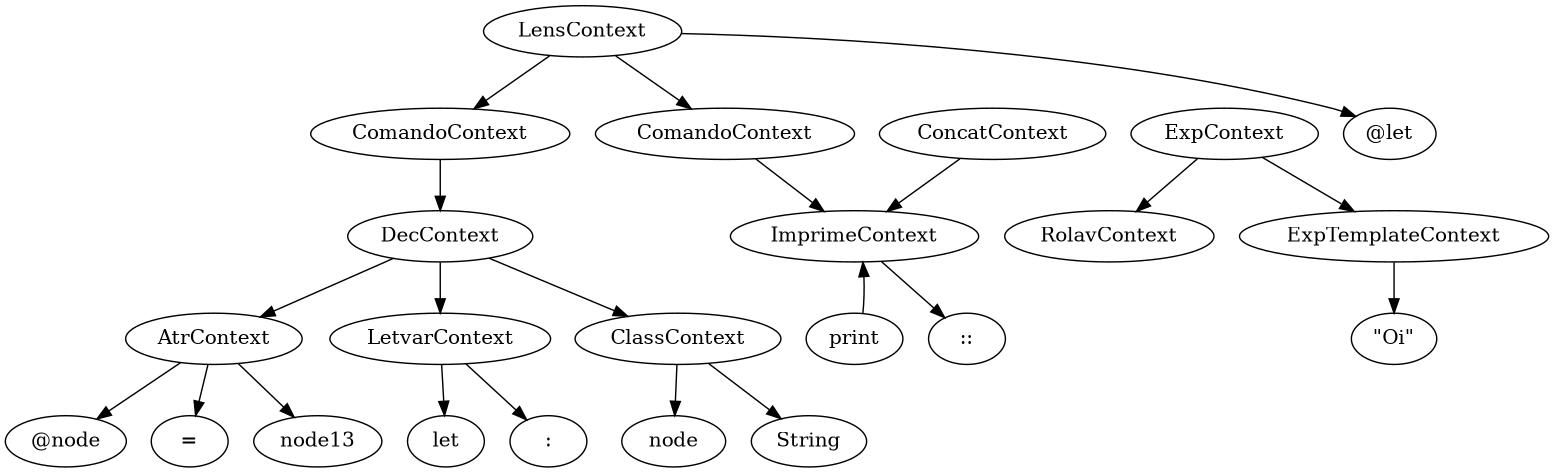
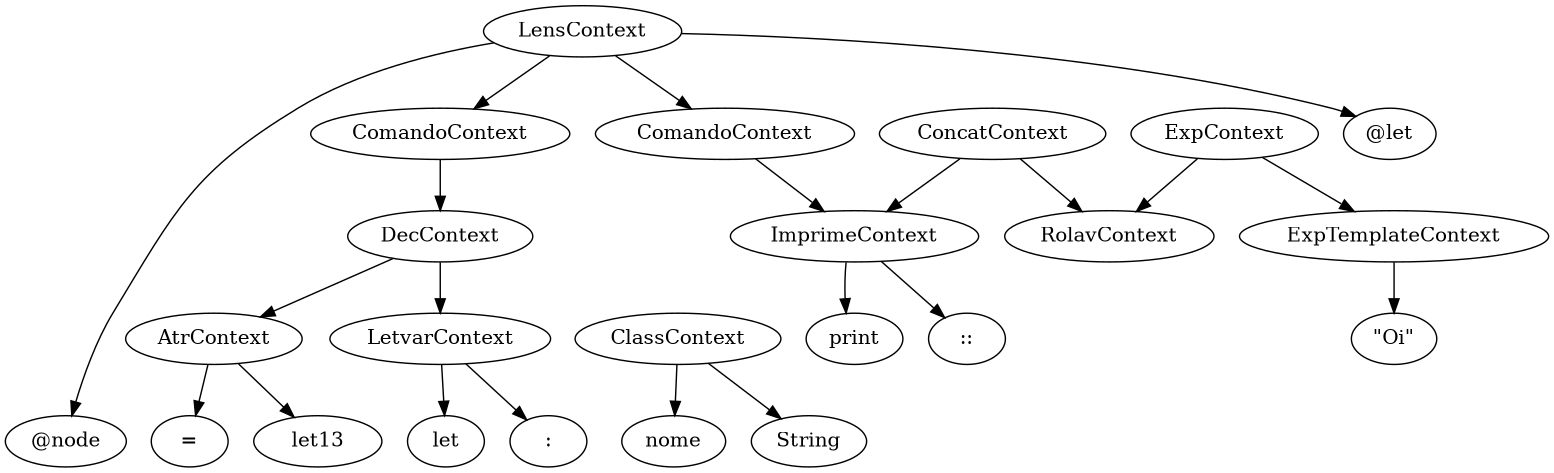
none -> (1046, 180)
(552, 284) -> none
(864, 295) -> (845, 281)
(145, 387) -> (229, 157)
(318, 441) -> (318, 441)
(674, 441) -> (674, 441)
